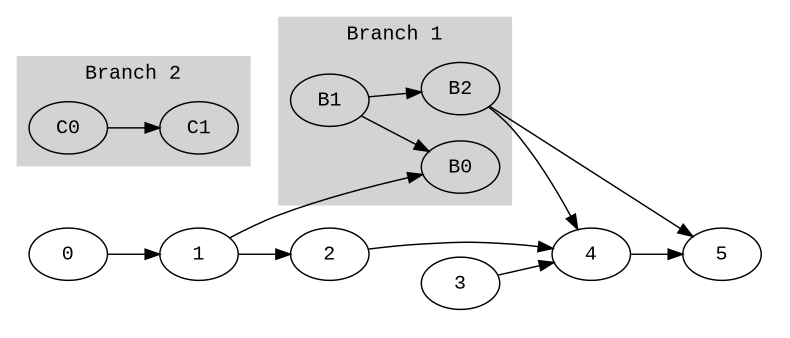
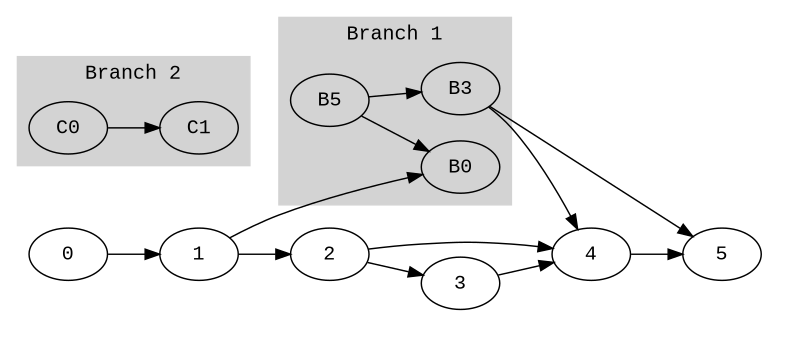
(461, 89) -> (461, 89)
(330, 100) -> (330, 100)
none -> (388, 267)
